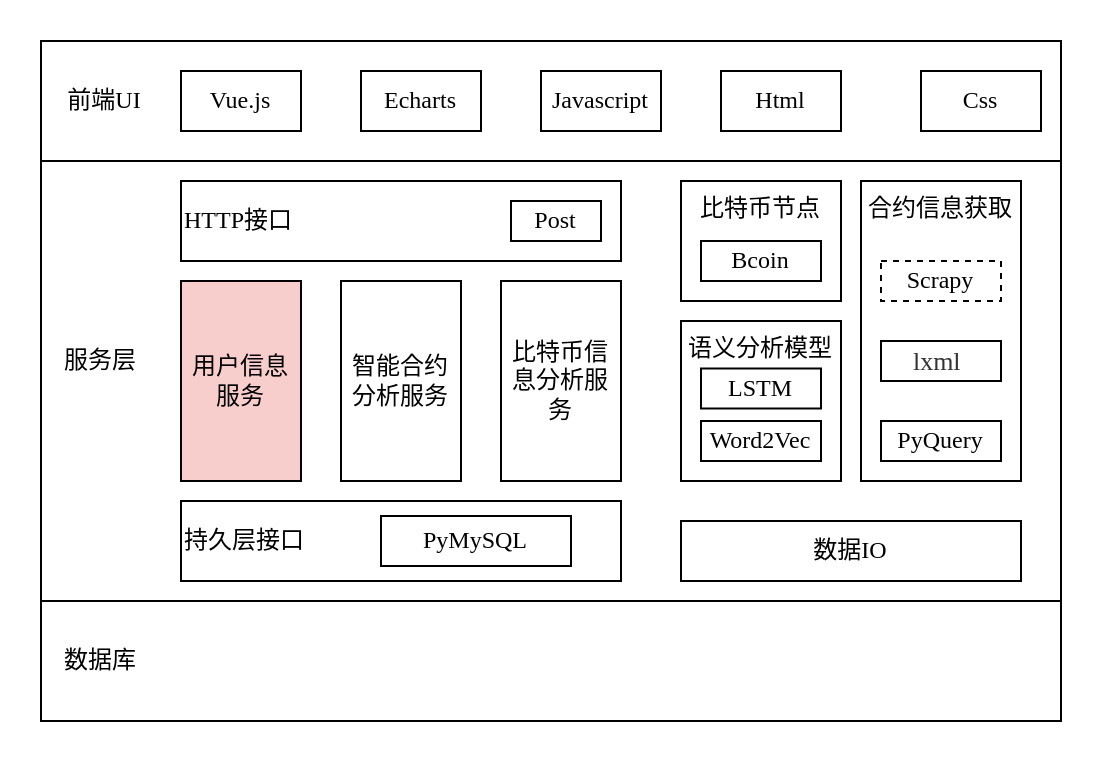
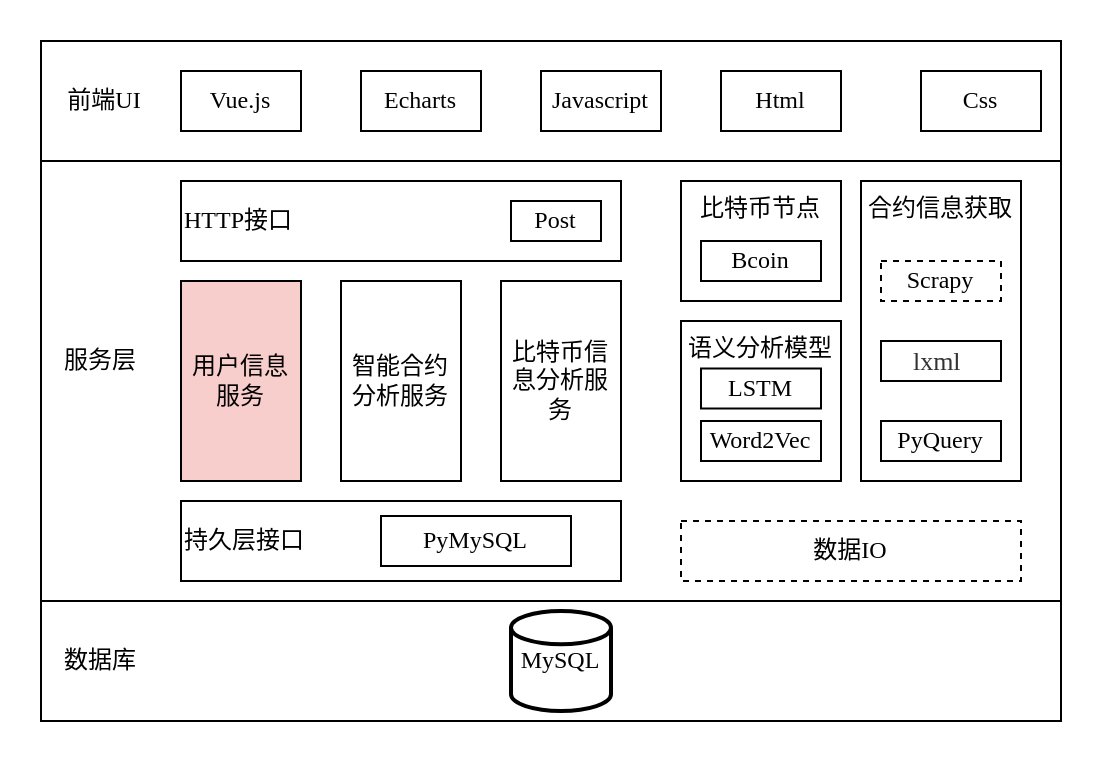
(851, 551) -> (851, 551)
none -> (561, 661)
